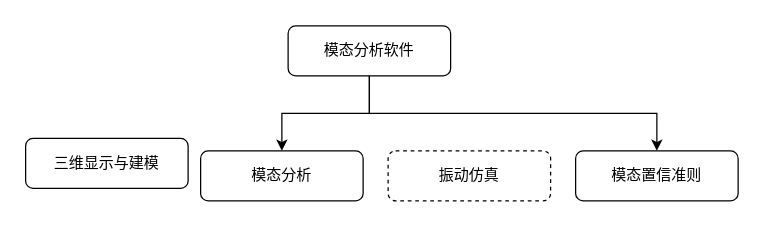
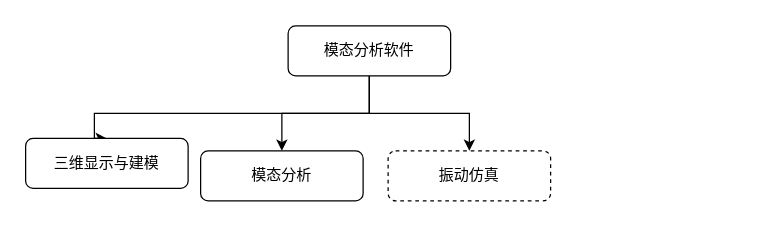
none -> (172, 113)
(579, 113) -> none
none -> (469, 129)
(657, 176) -> none
